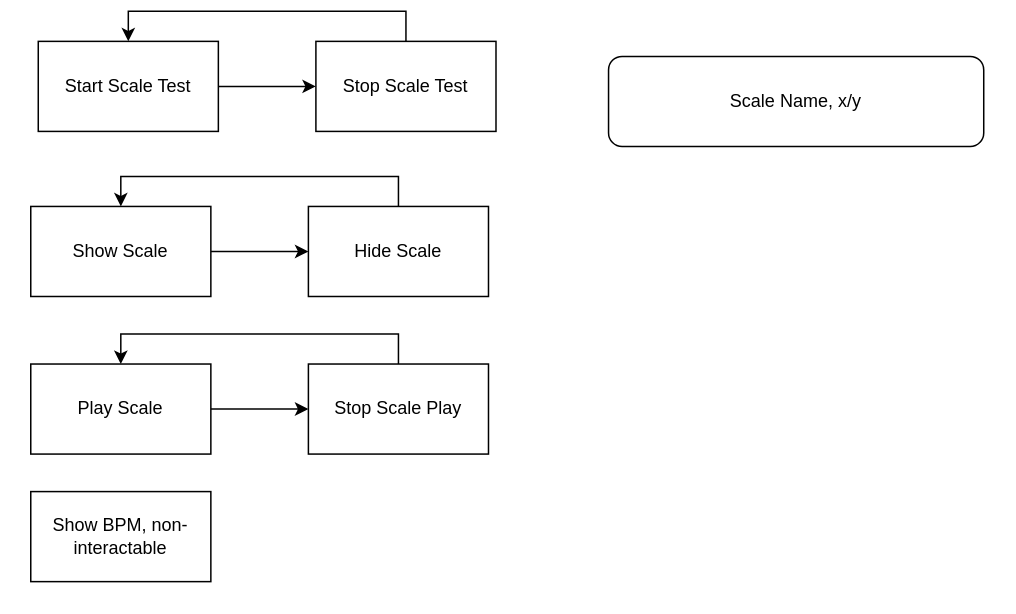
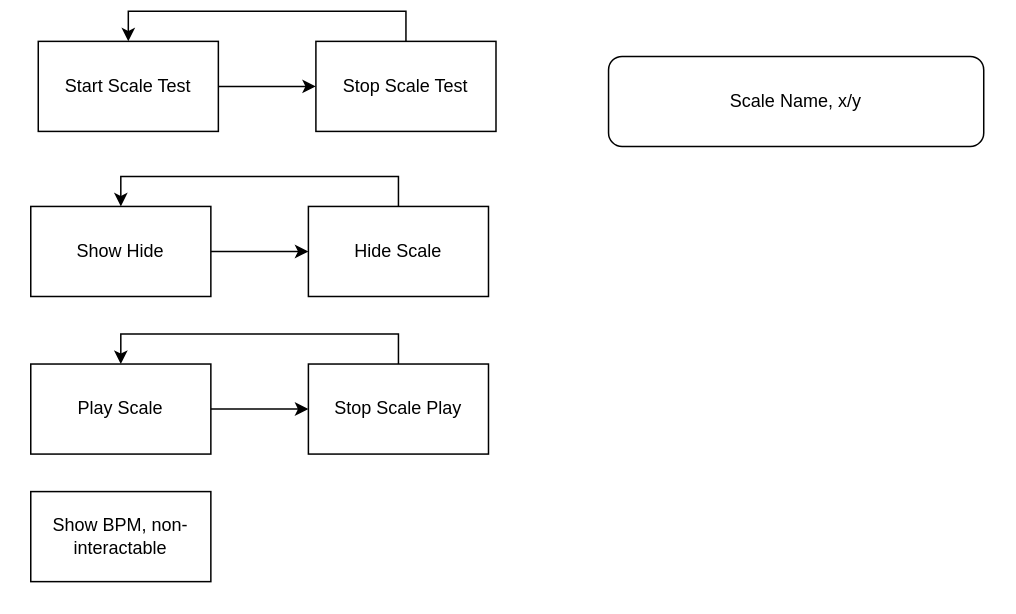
(121, 251) -> (121, 251)
